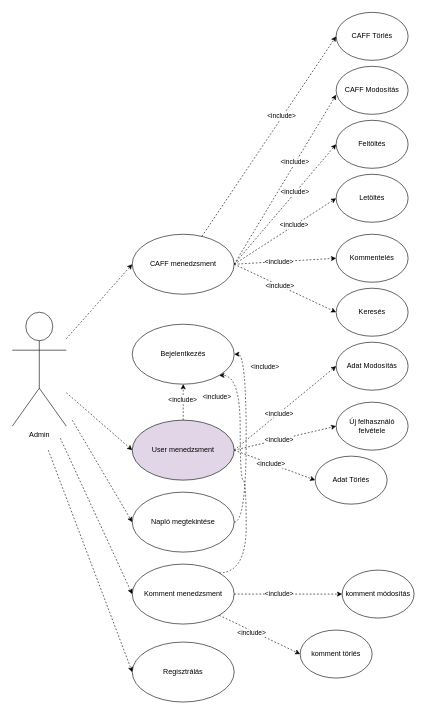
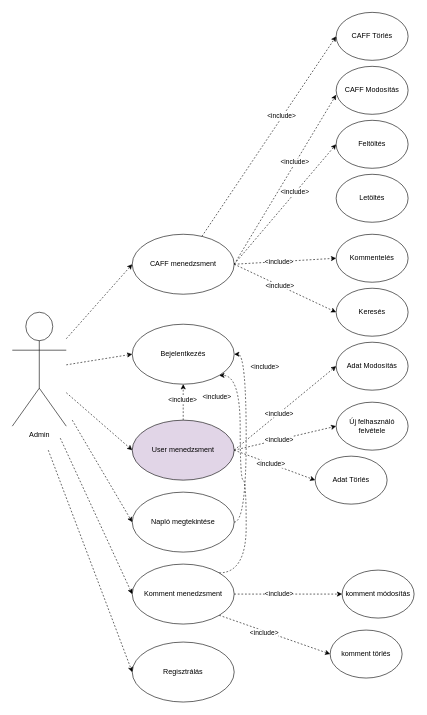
(293, 227) -> none
none -> (74, 364)
(336, 654) -> (366, 654)
